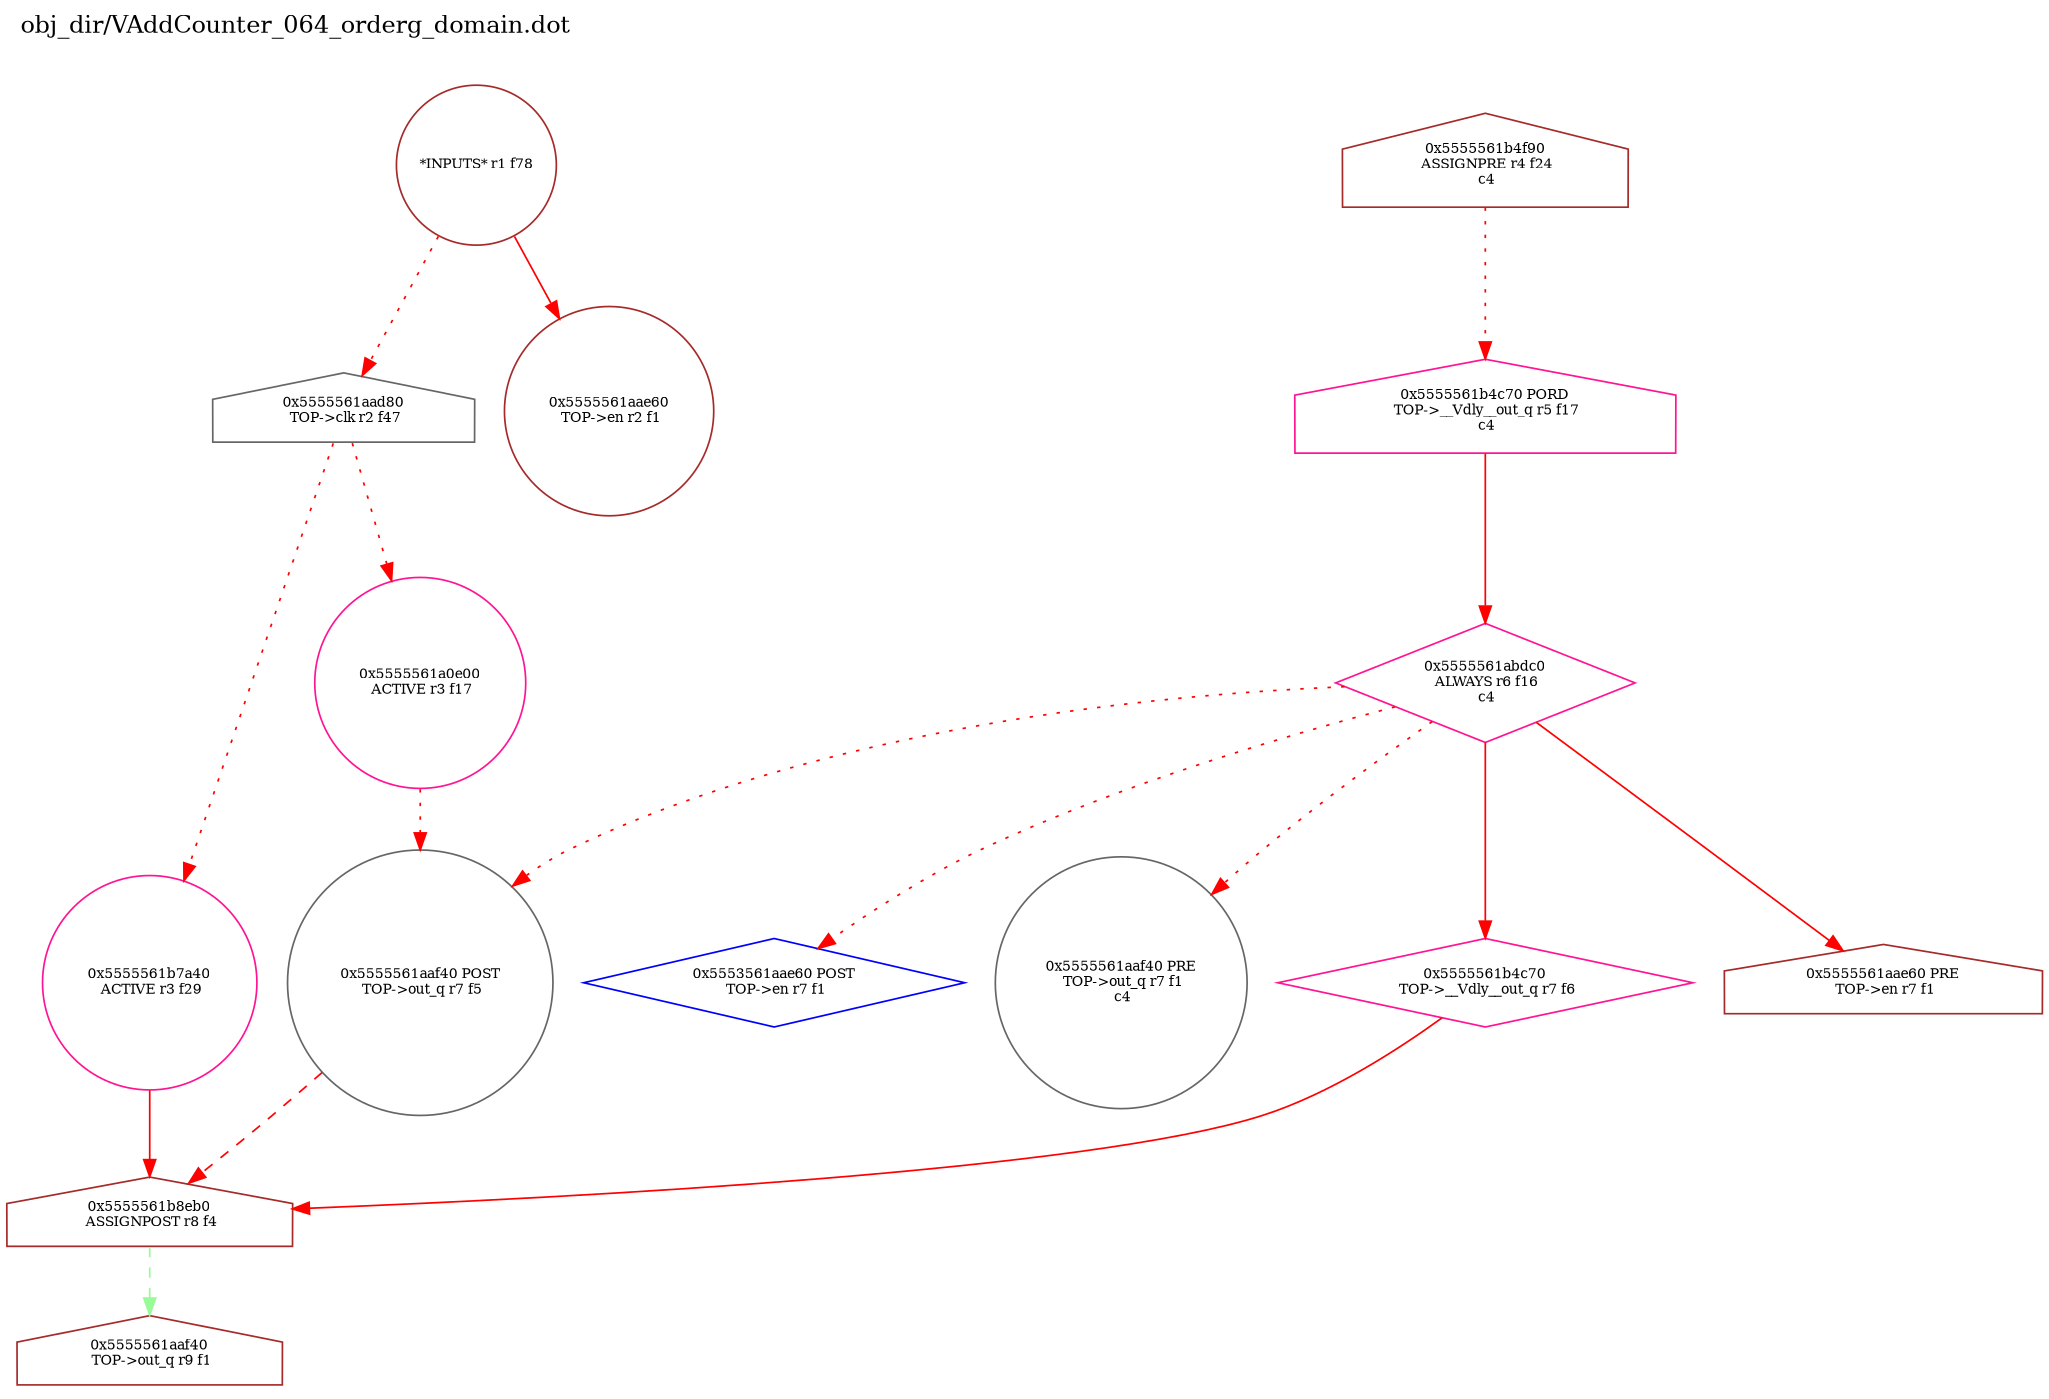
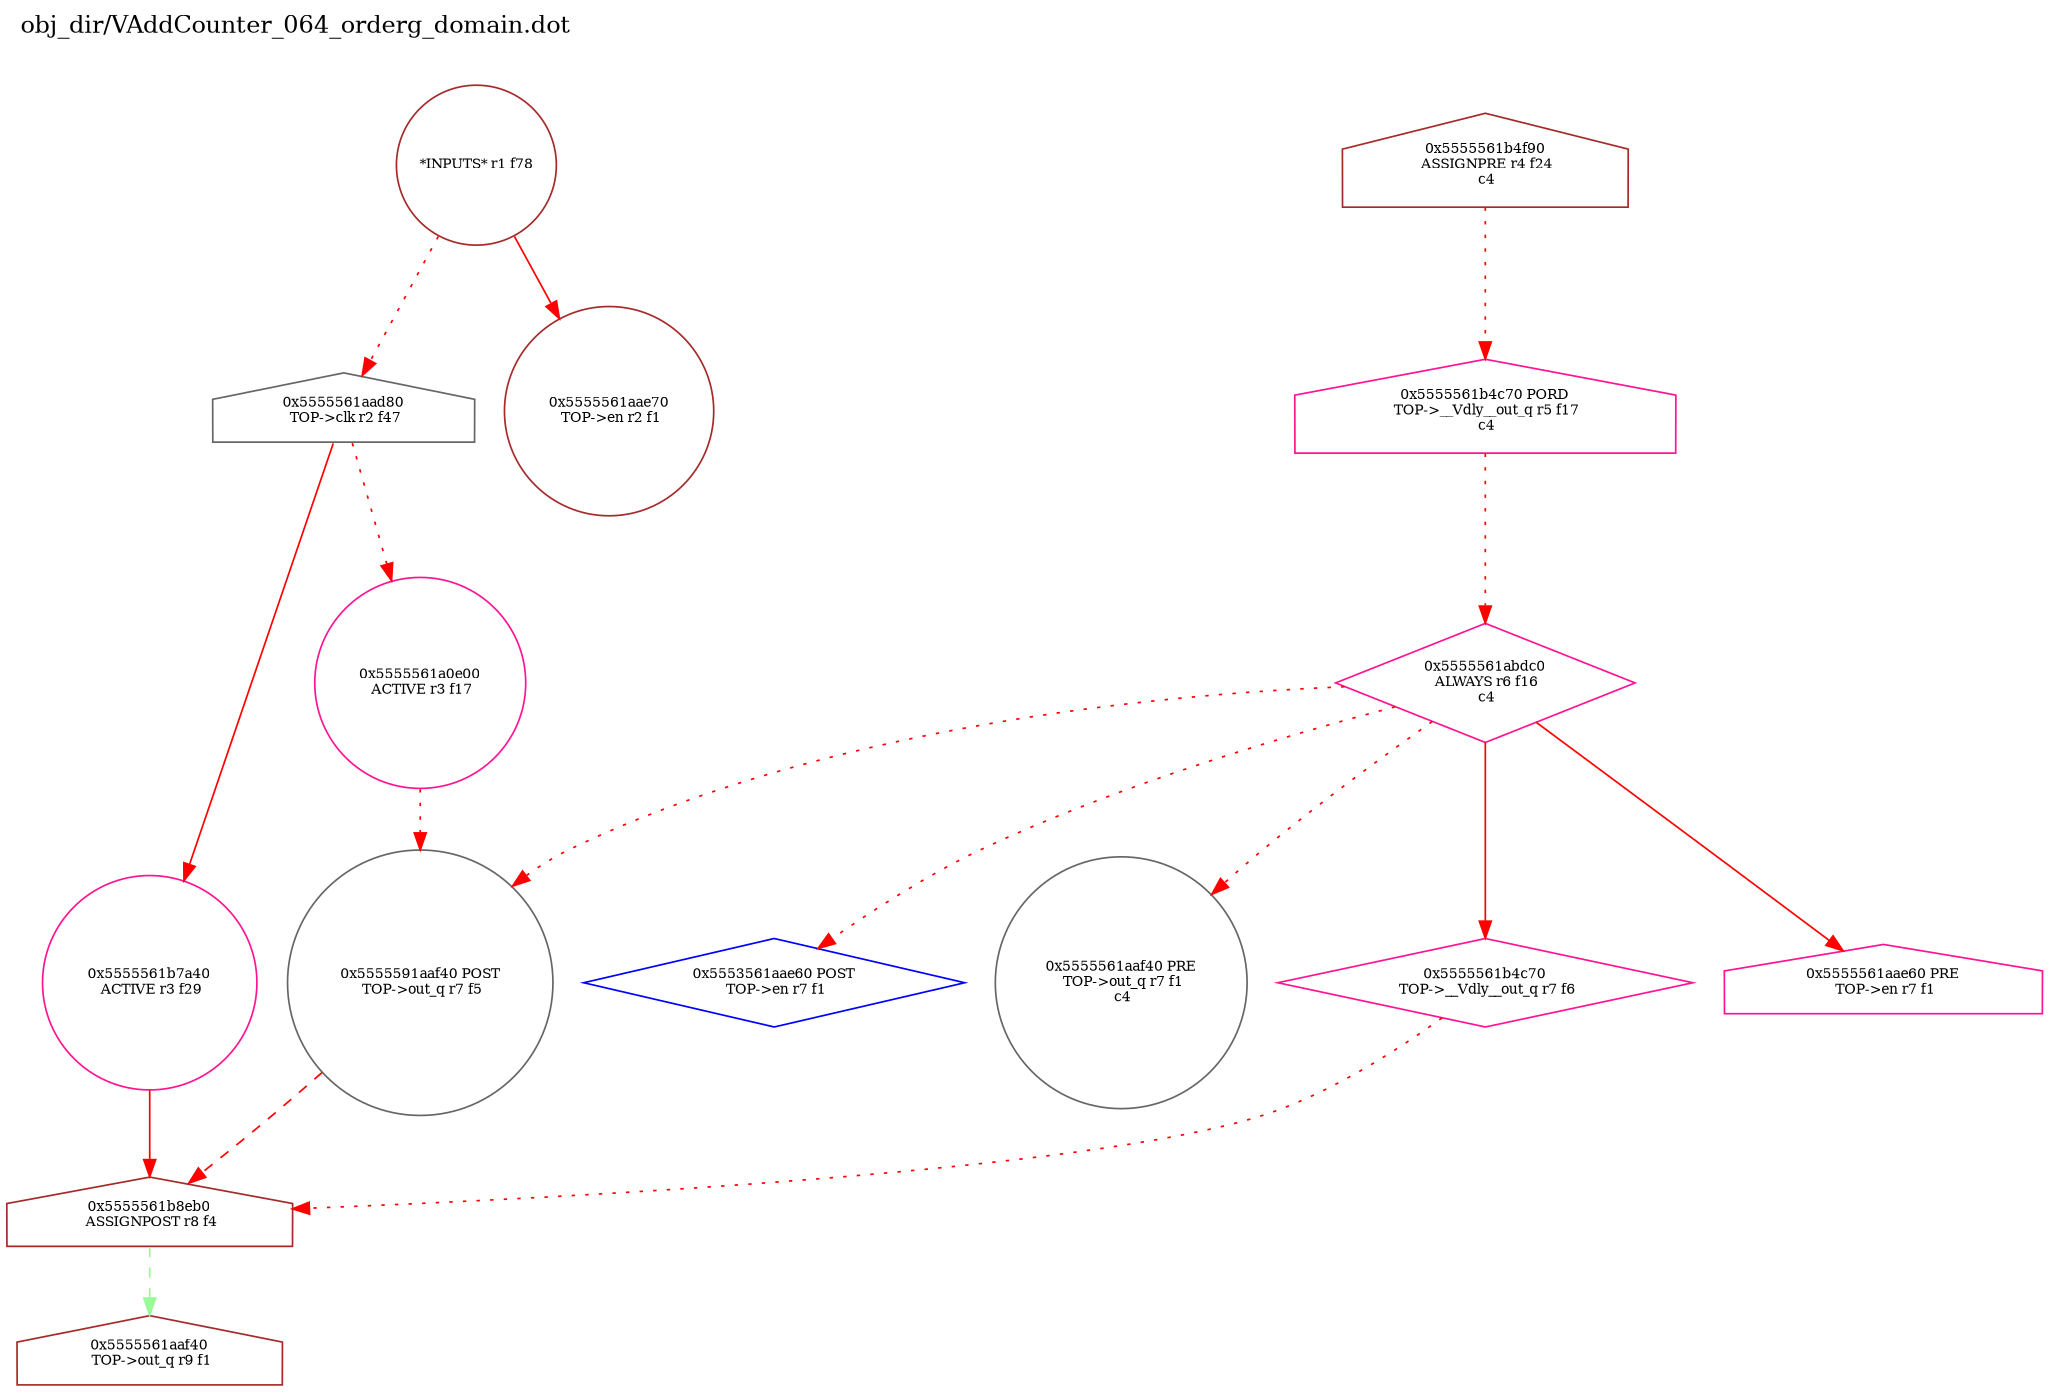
(609, 411) -> (609, 411)
(1485, 530) -> (1485, 530)
(261, 654) -> (261, 654)
(420, 983) -> (420, 983)
(1883, 983) -> (1883, 983)
(890, 1172) -> (890, 1172)
